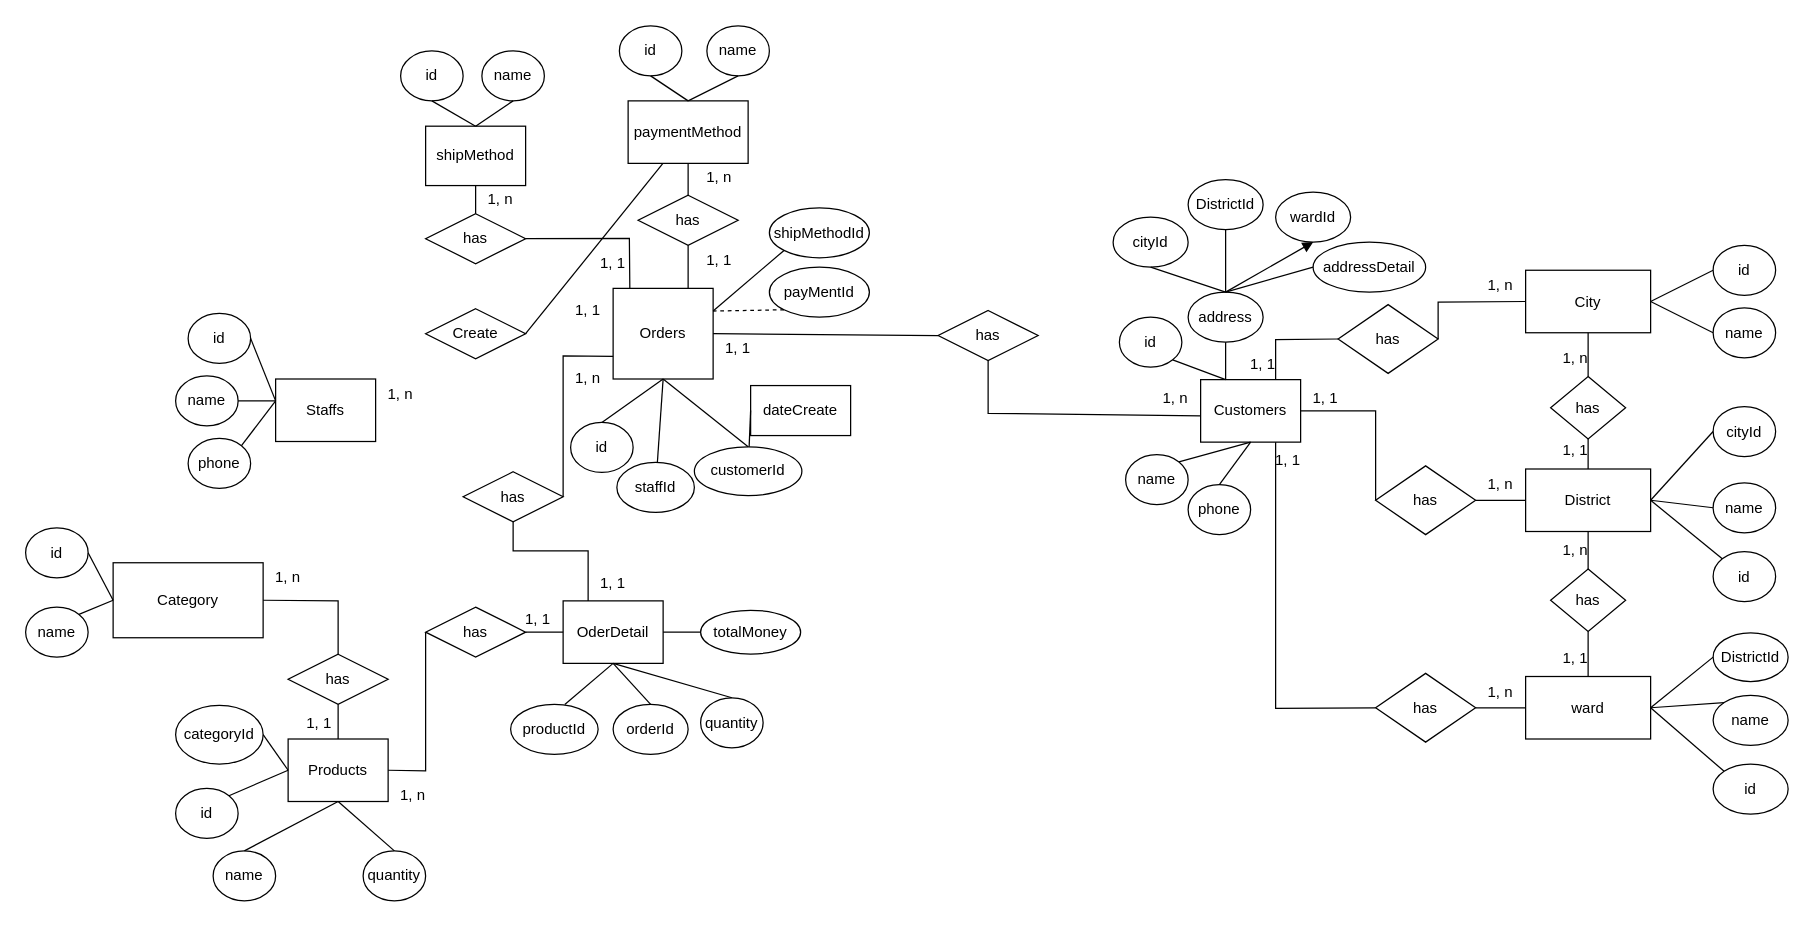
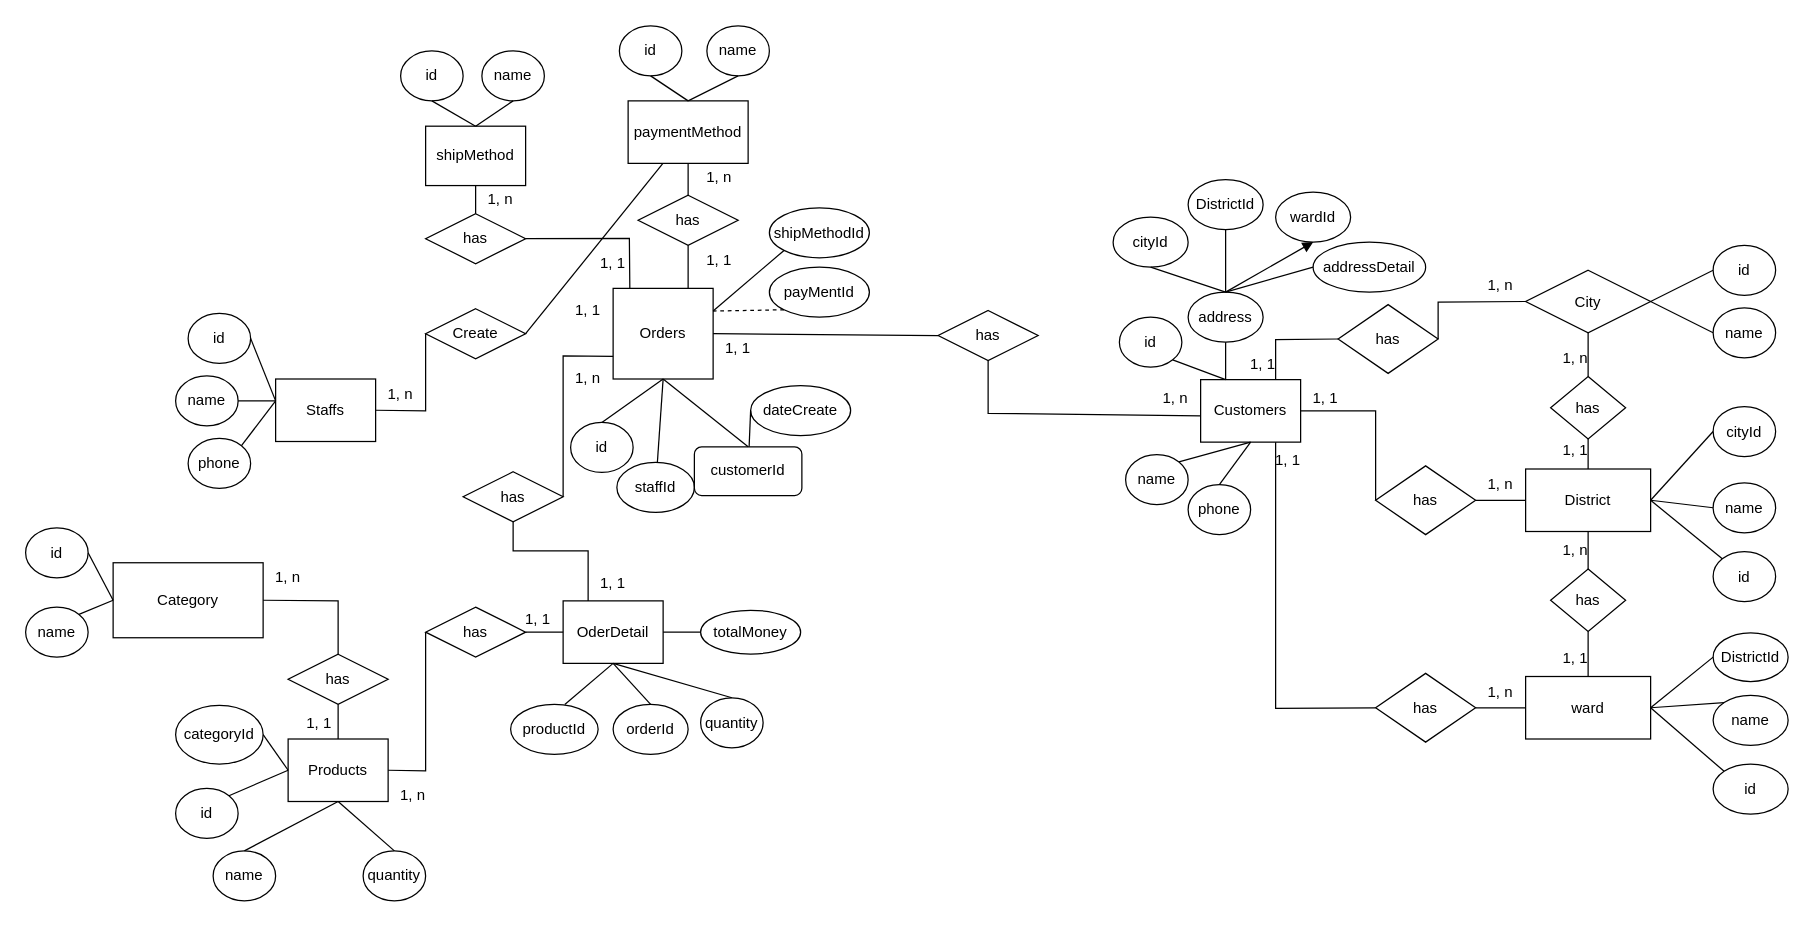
(1588, 301) -> (1588, 301)
none -> (426, 398)
(801, 410) -> (801, 410)
(748, 471) -> (748, 471)
